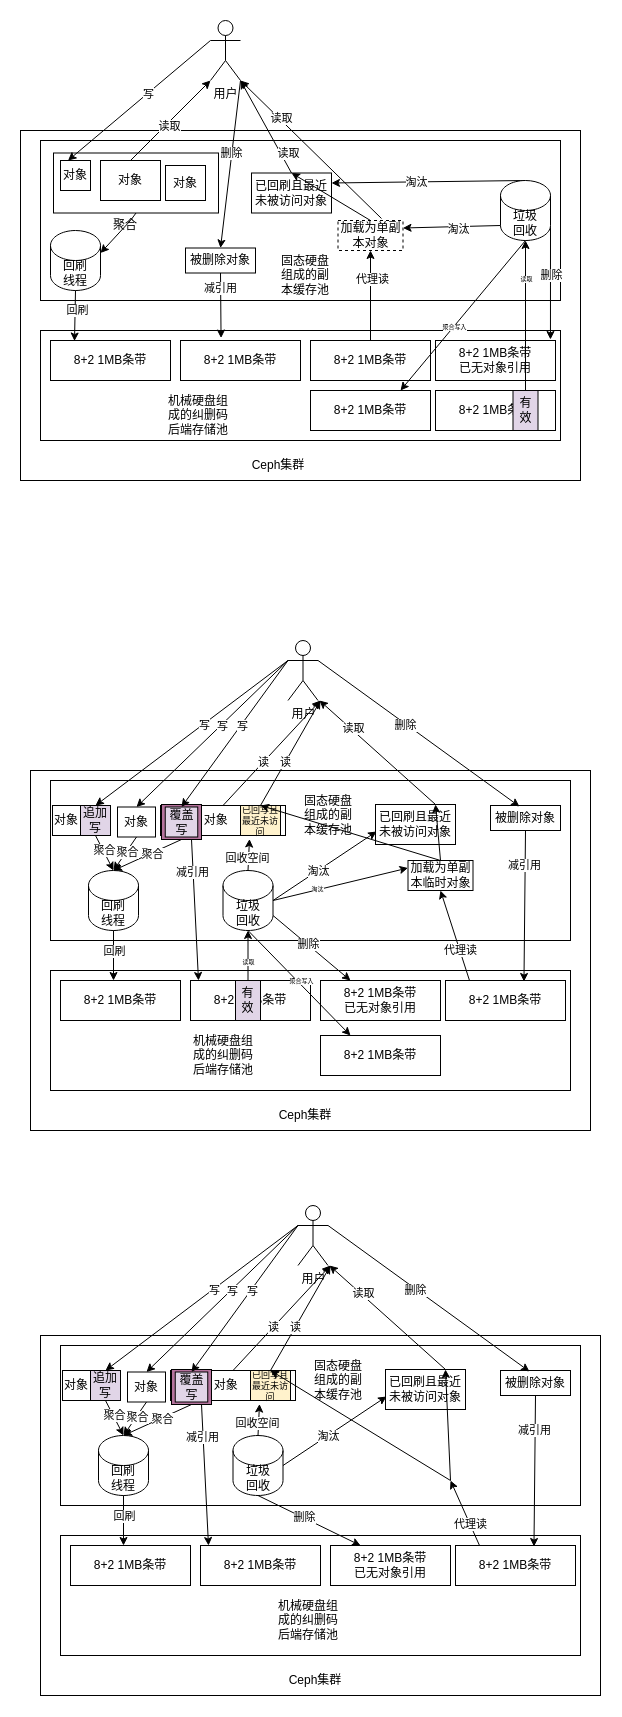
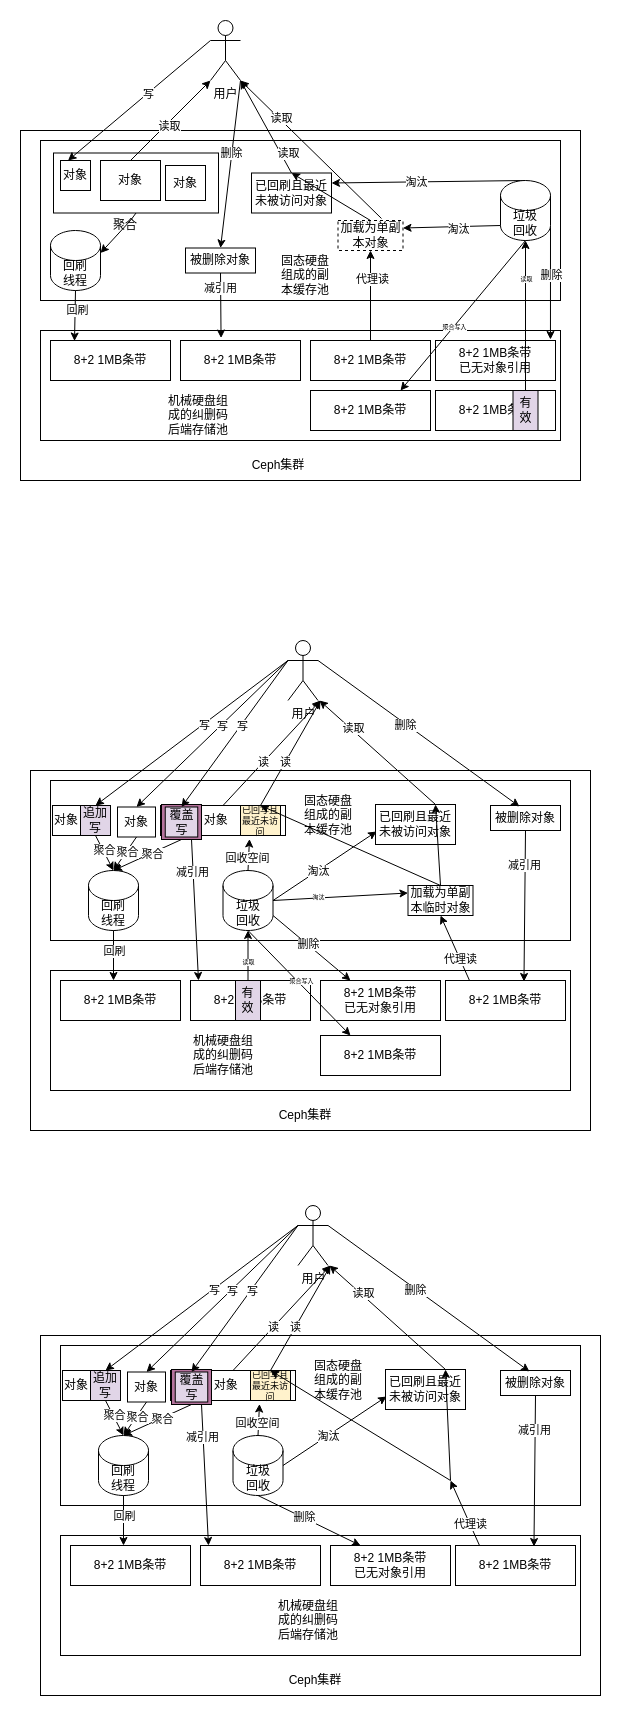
(441, 876) -> (441, 901)
